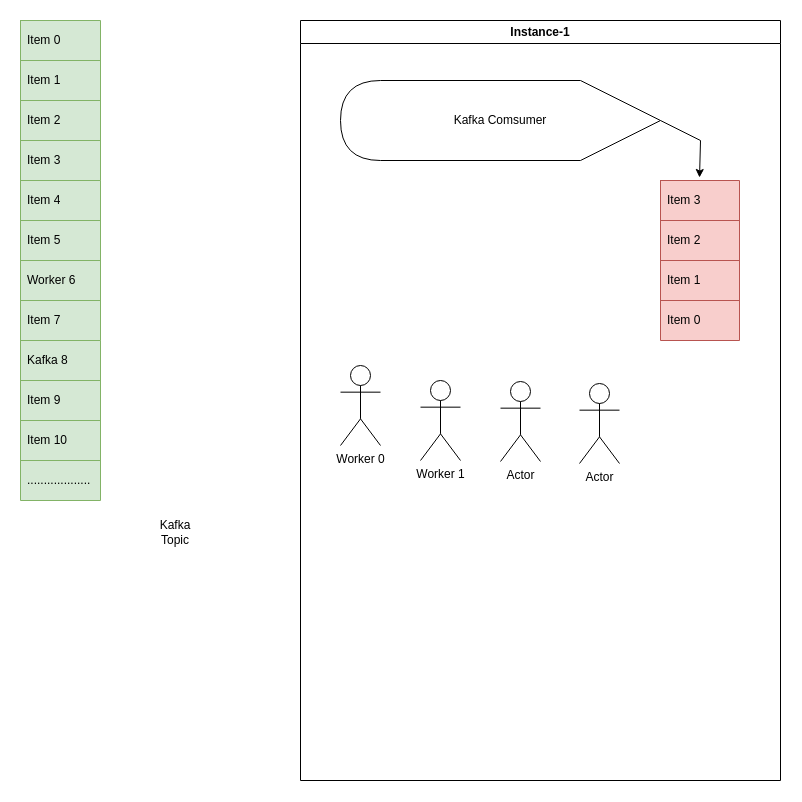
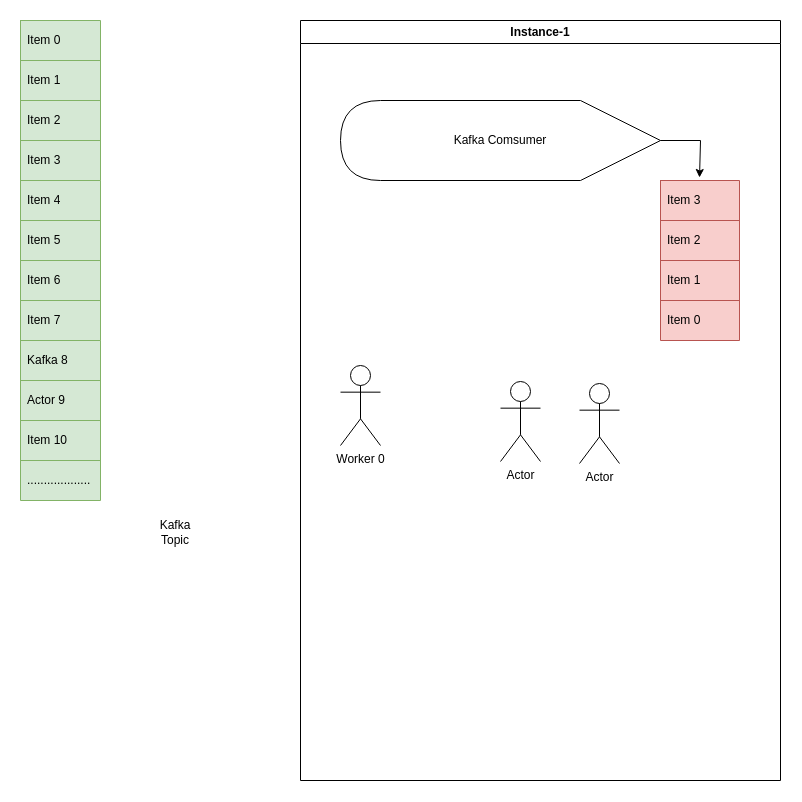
(501, 121) -> (501, 141)
(53, 281) -> (46, 281)
(46, 401) -> (49, 401)
(441, 421) -> none
